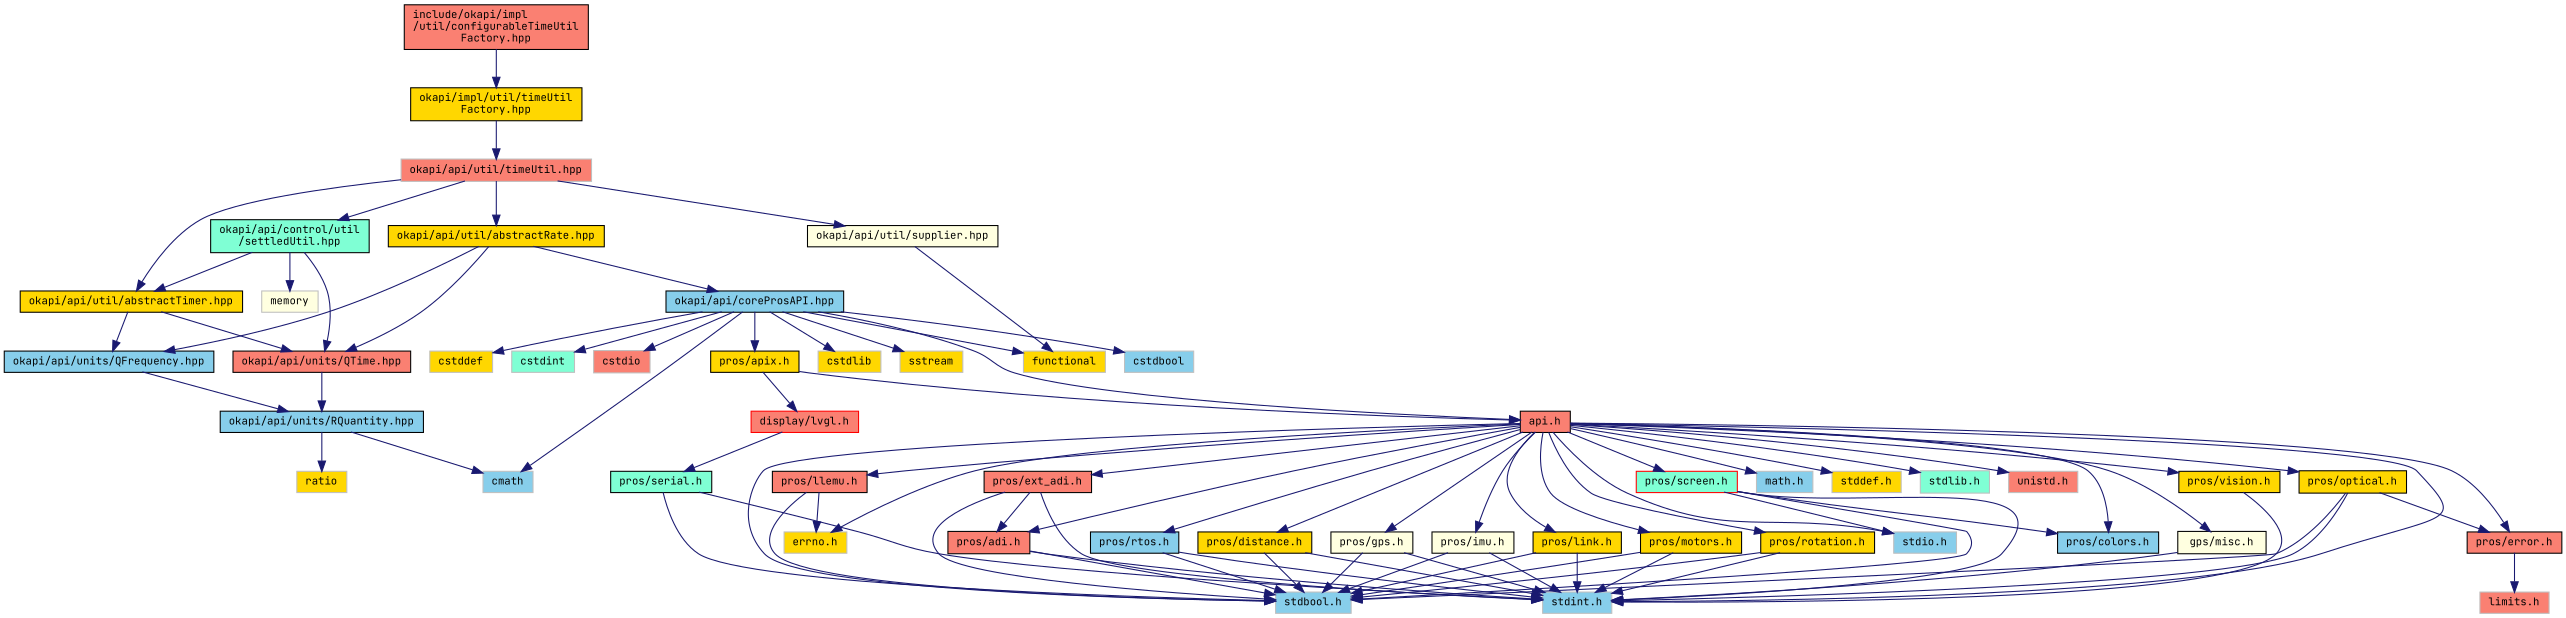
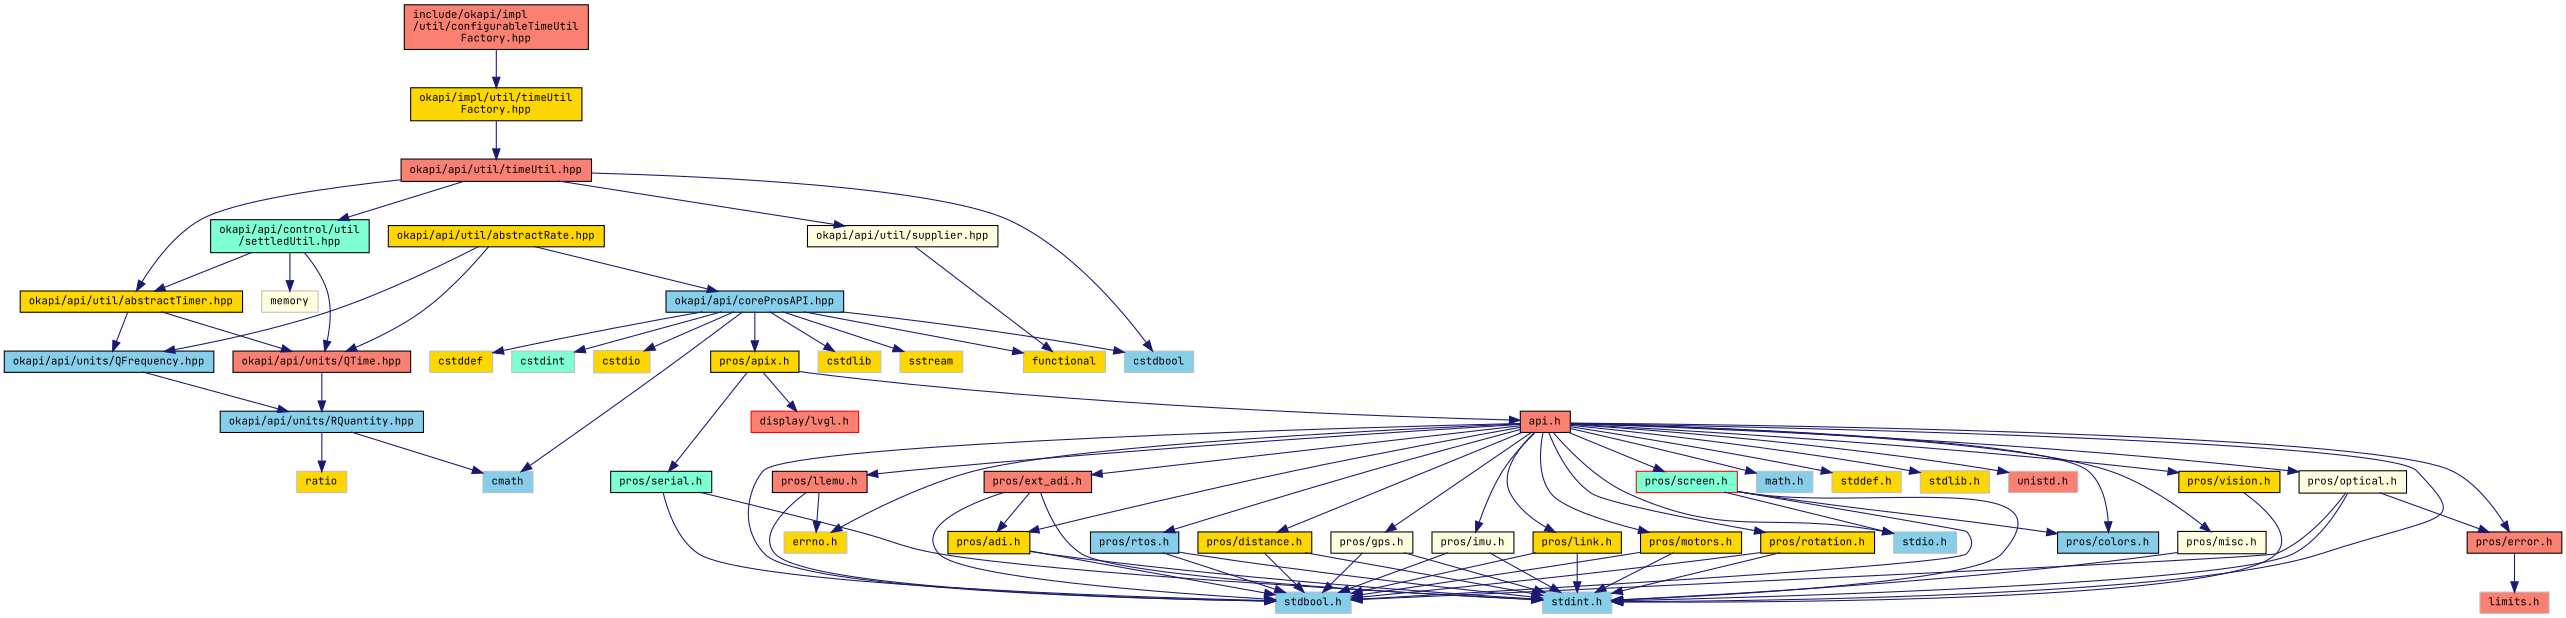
(496, 170) -> (496, 170)
(496, 198) -> (894, 194)
(622, 362) -> (622, 362)
(1158, 396) -> none
(738, 450) -> (711, 418)
(1955, 482) -> (1955, 482)
(2353, 482) -> (2353, 482)
(989, 543) -> (989, 543)
(2222, 543) -> (2222, 543)
